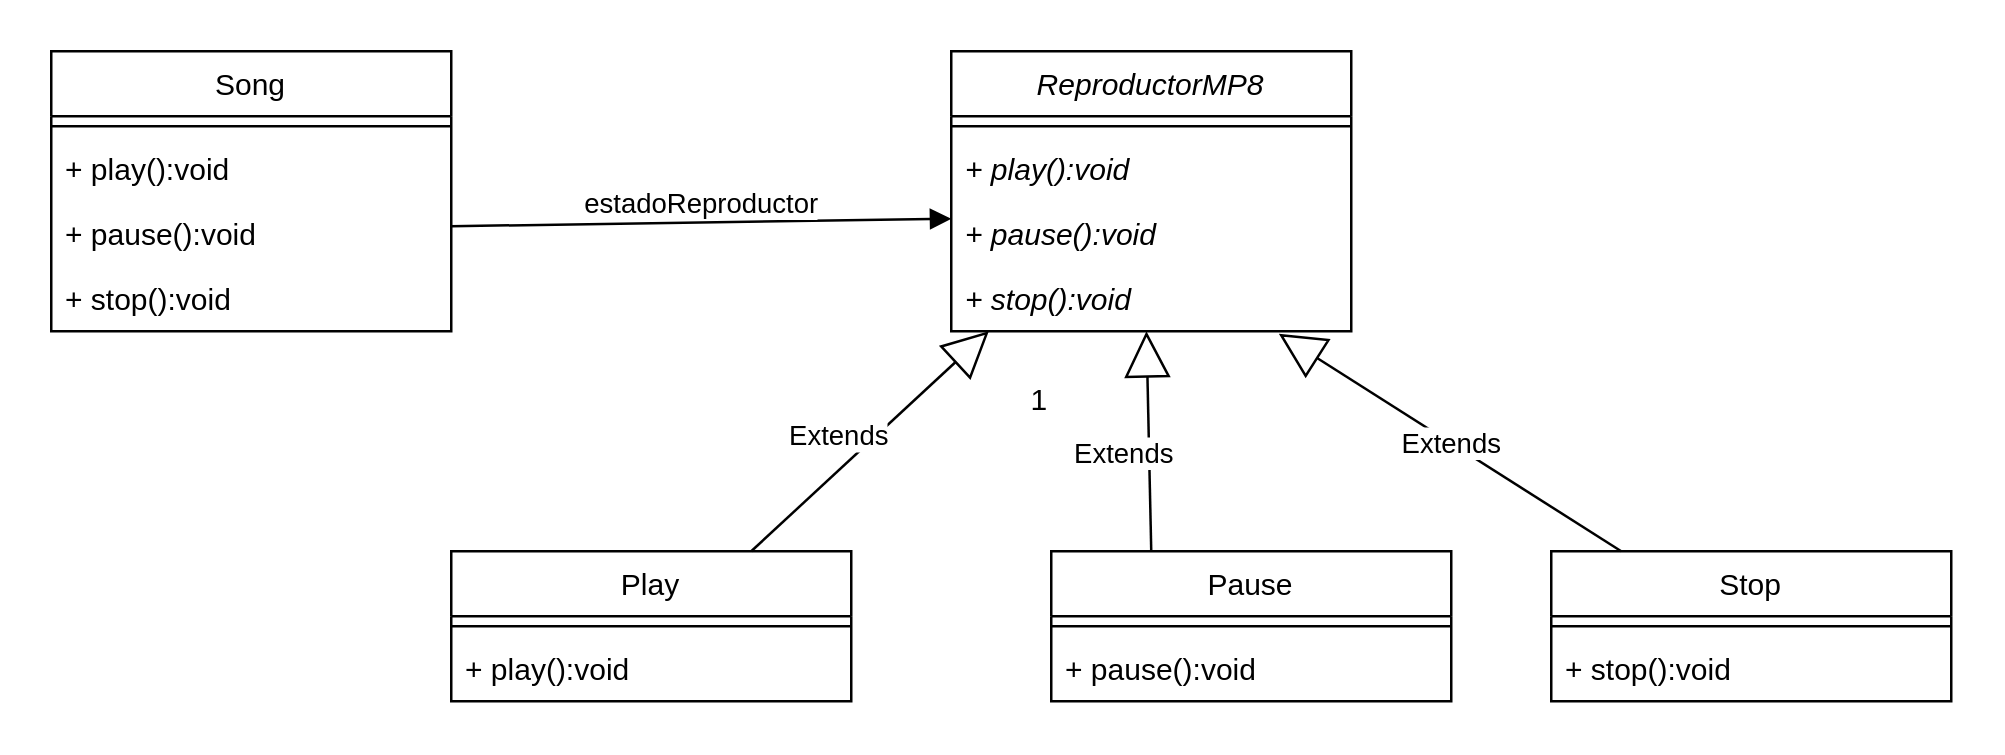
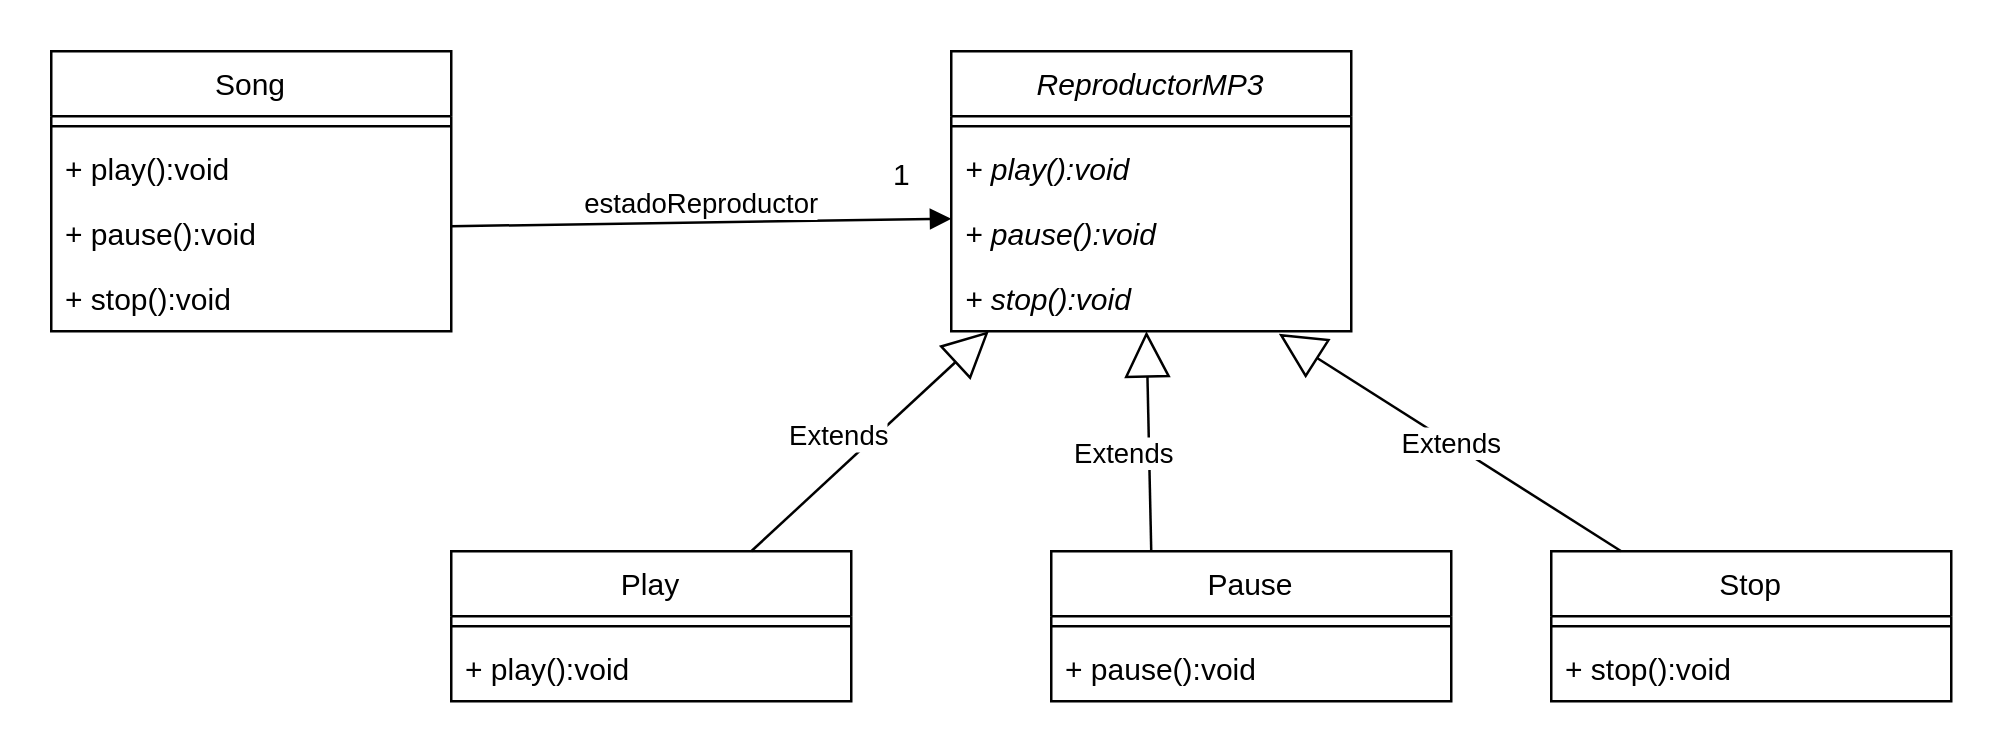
(1150, 85) -> (1150, 85)
(1039, 401) -> (901, 176)
